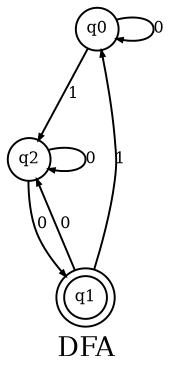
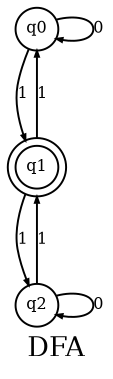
(65, 92) -> (17, 91)
(43, 225) -> (43, 240)
(66, 225) -> (23, 240)
